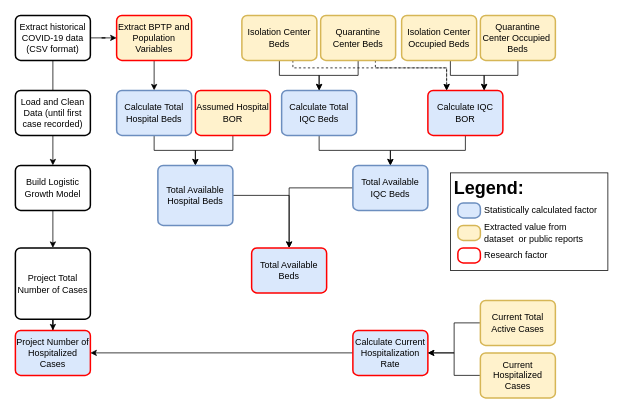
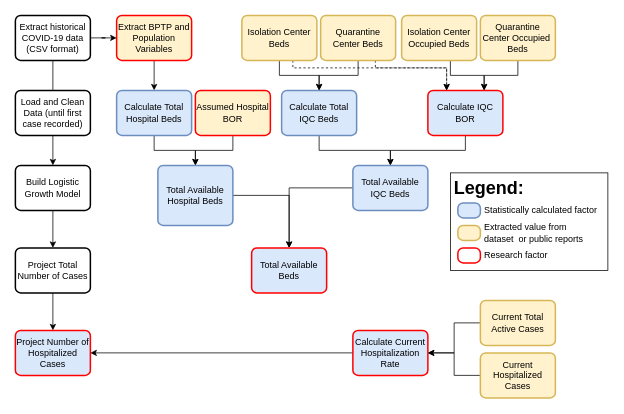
(53, 284) -> (53, 270)
